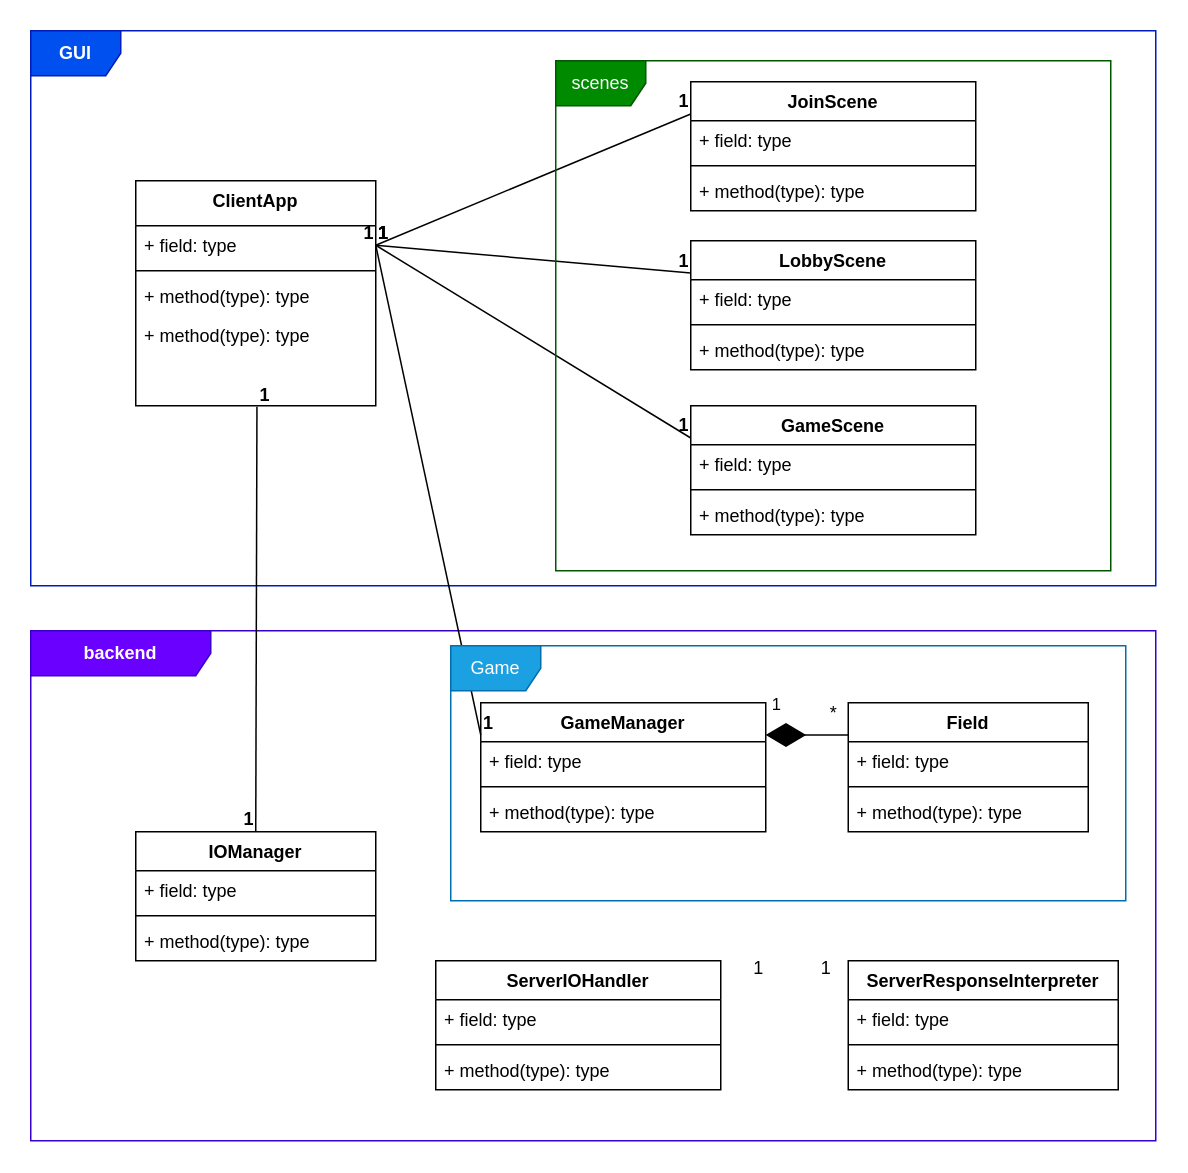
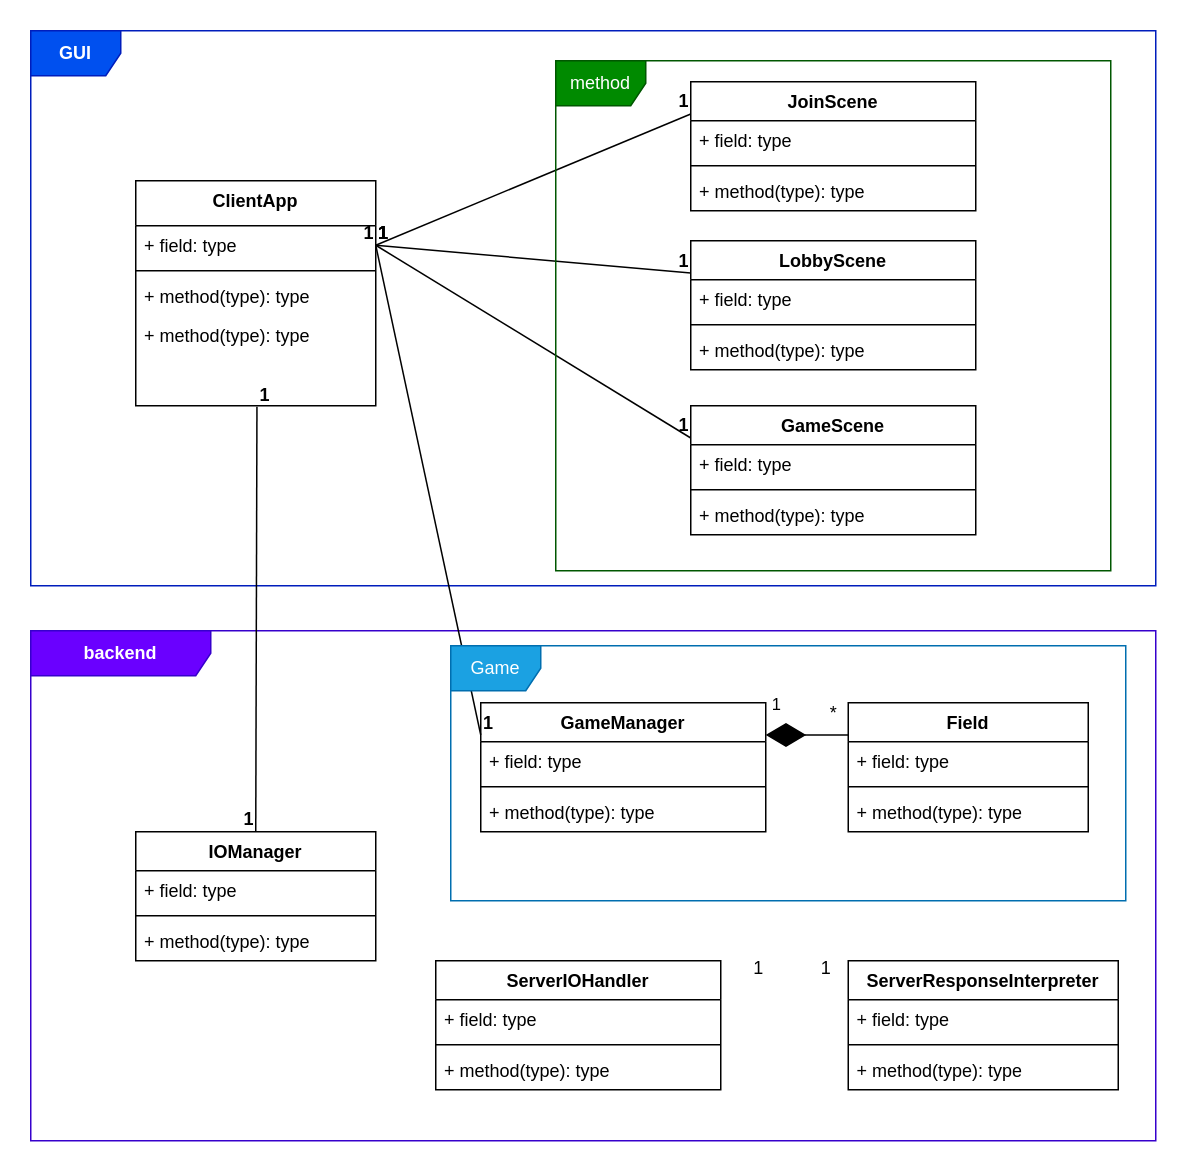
(601, 83) -> (601, 83)
